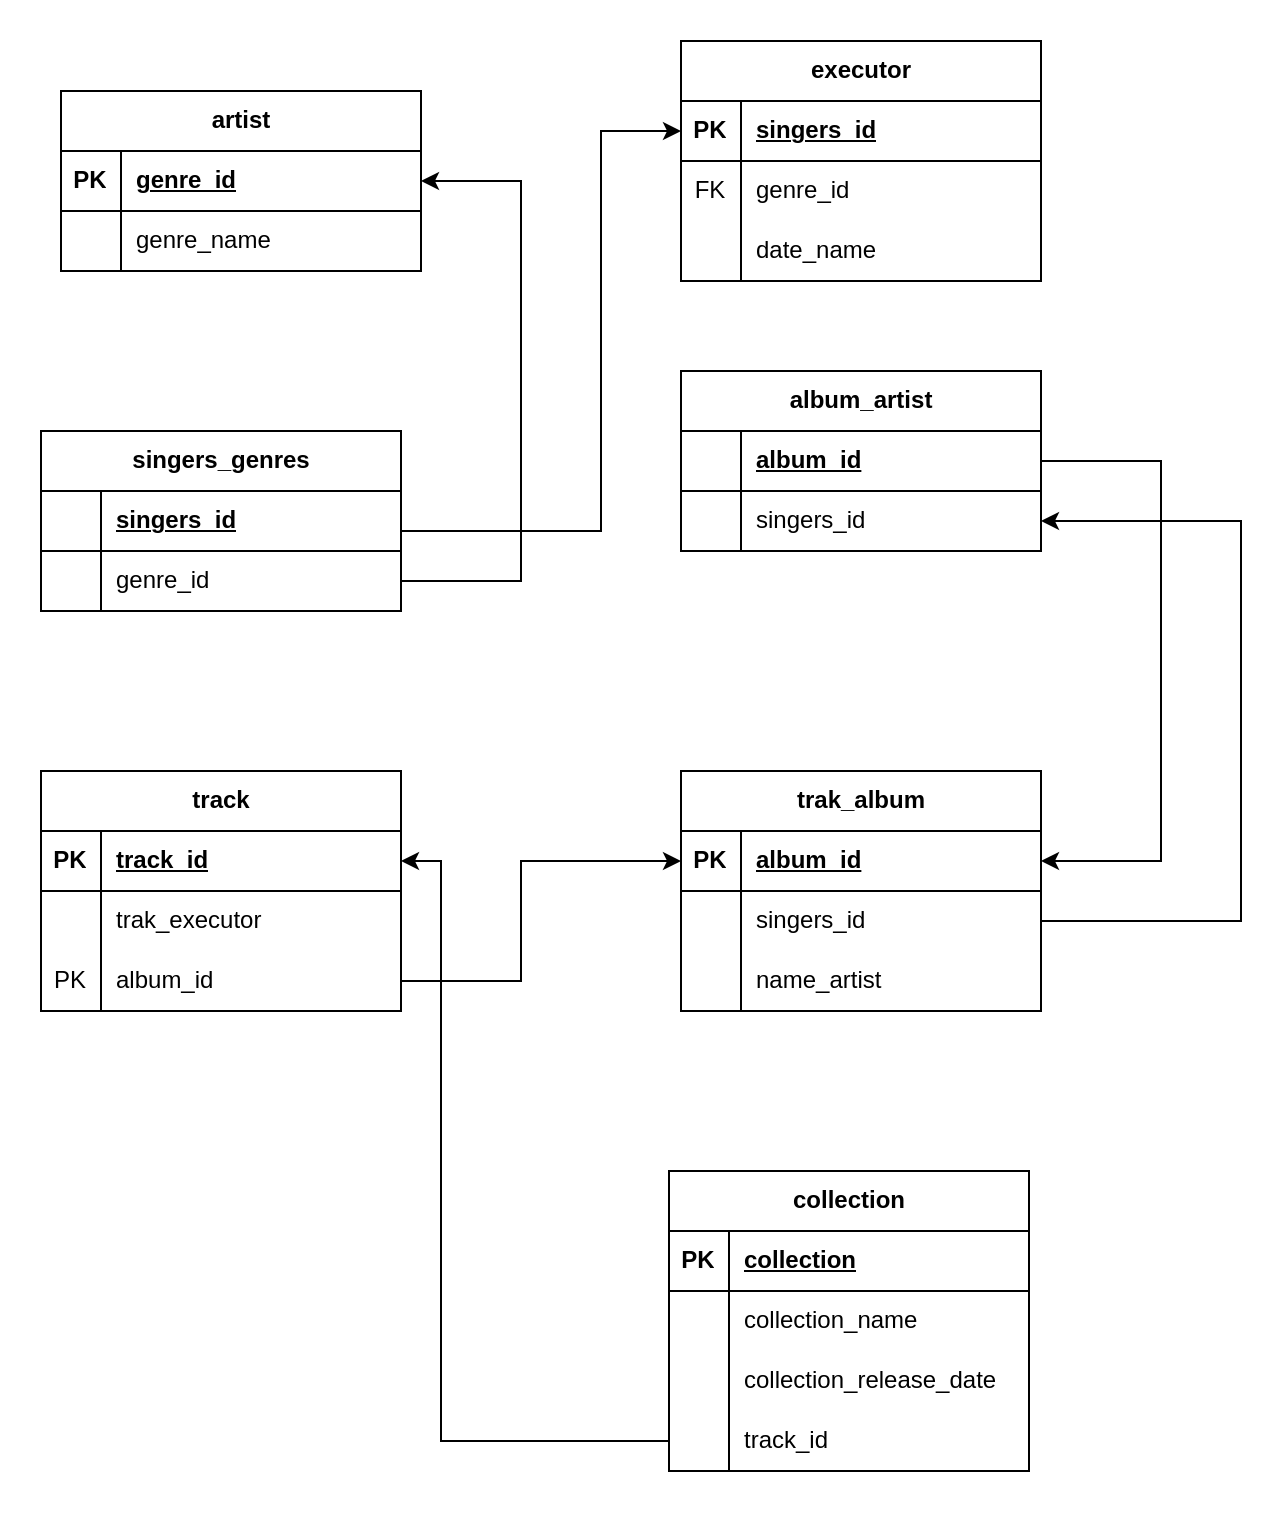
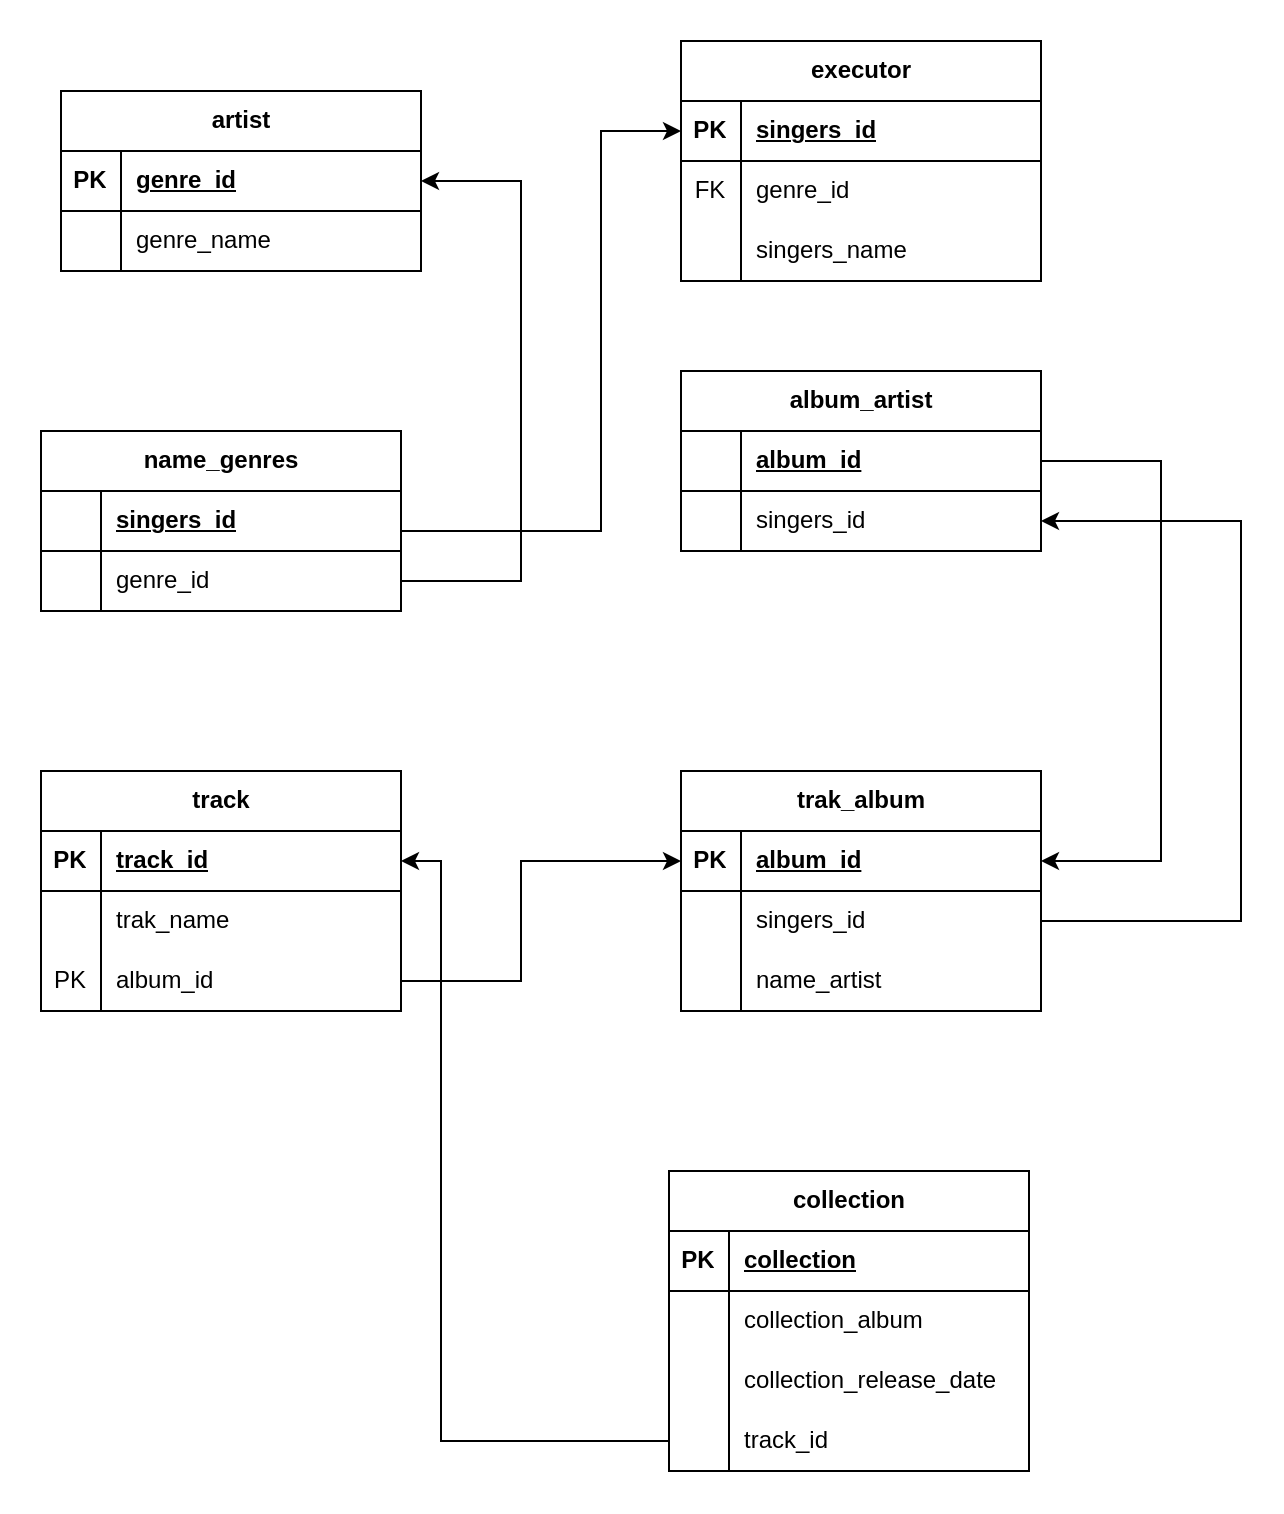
(817, 251) -> (835, 251)
(222, 461) -> (222, 461)
(204, 921) -> (177, 921)
(836, 1321) -> (840, 1321)
